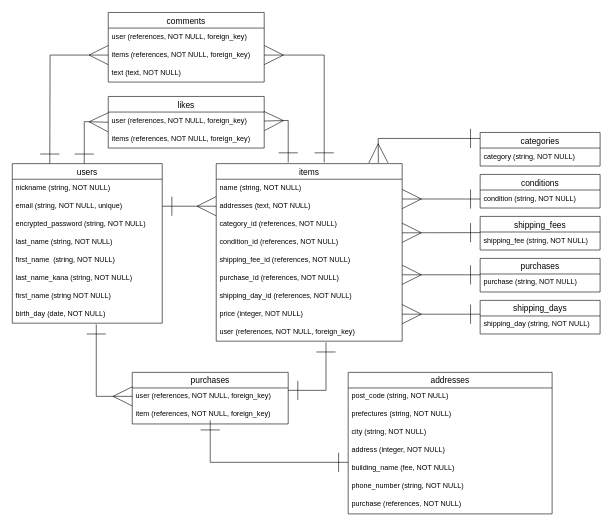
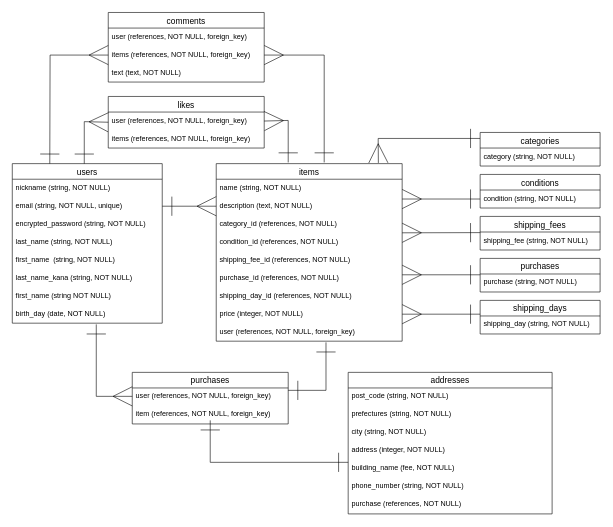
(268, 205) -> (270, 205)
